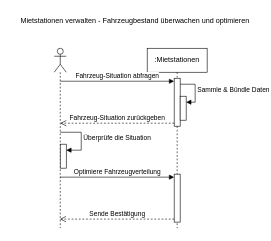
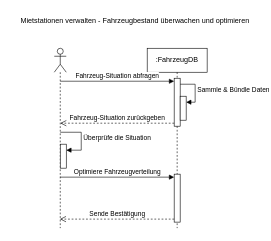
(177, 60) -> (177, 60)
